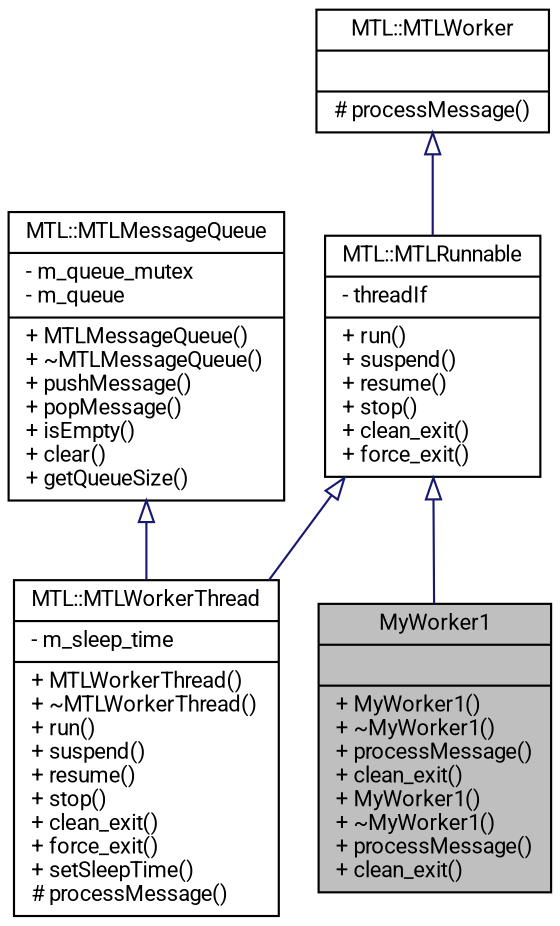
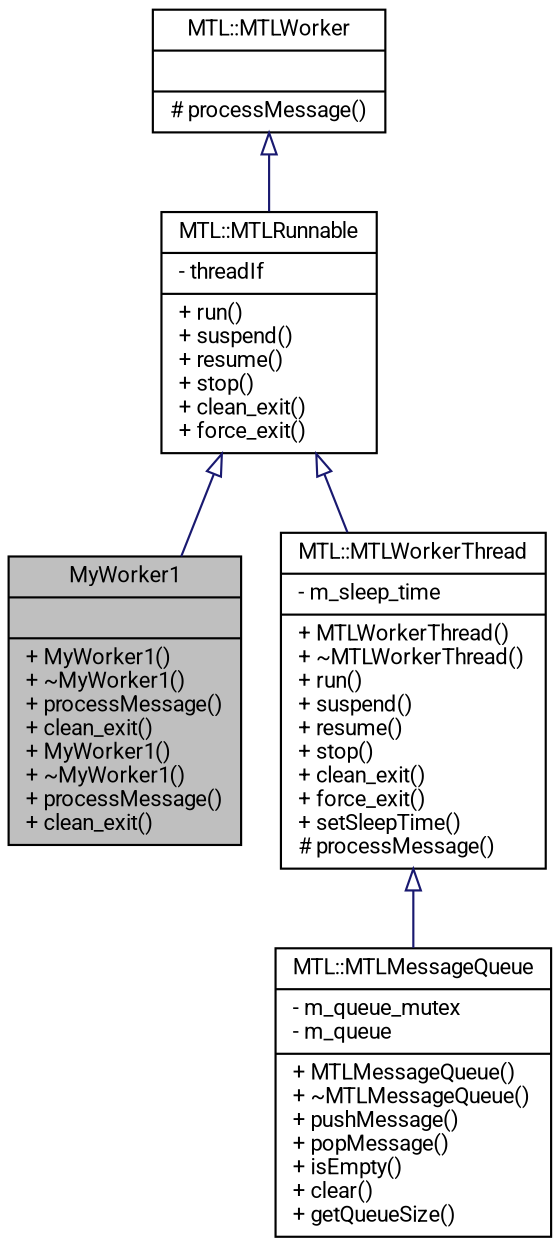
(146, 551) -> (413, 919)
